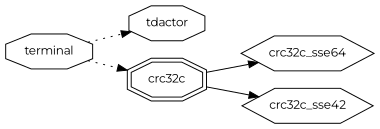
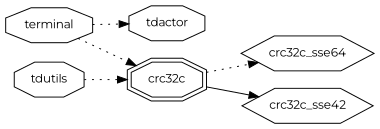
(228, 68) -> (228, 68)
none -> (49, 80)
